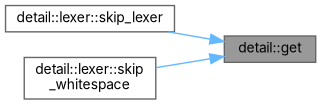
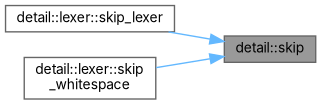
(270, 49) -> (270, 49)
